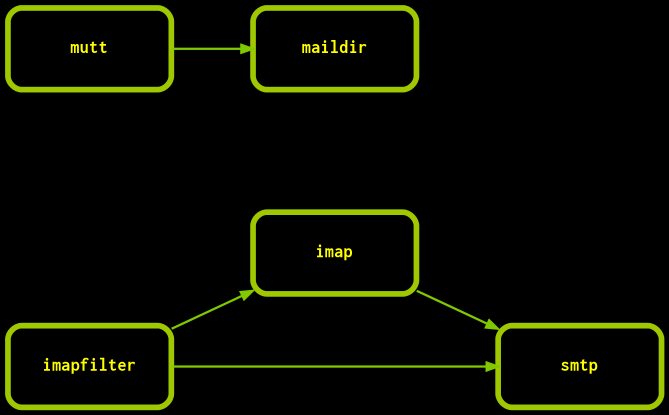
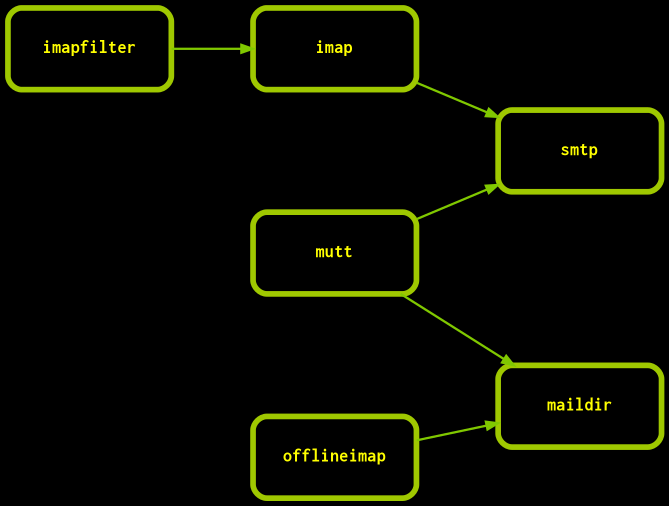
(329, 367) -> (452, 204)
none -> (335, 457)
